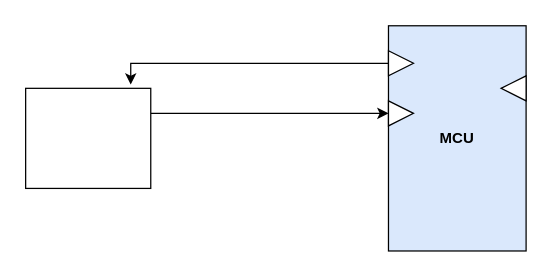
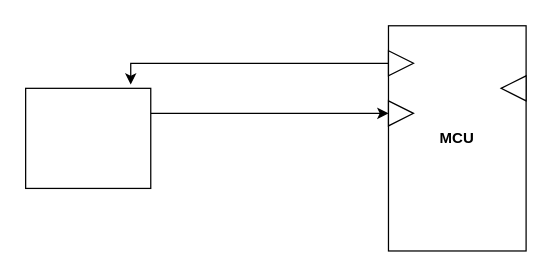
(457, 138) -> (457, 138)
